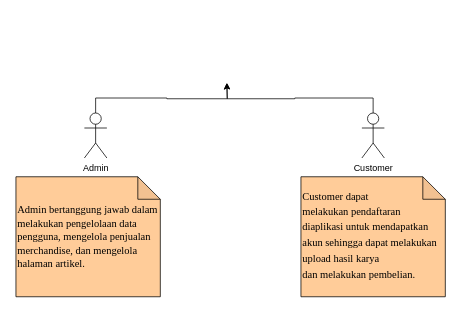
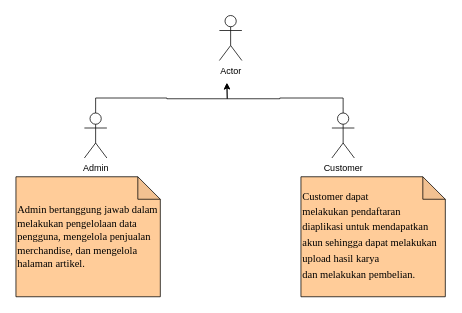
none -> (231, 38)
(373, 135) -> (343, 135)
